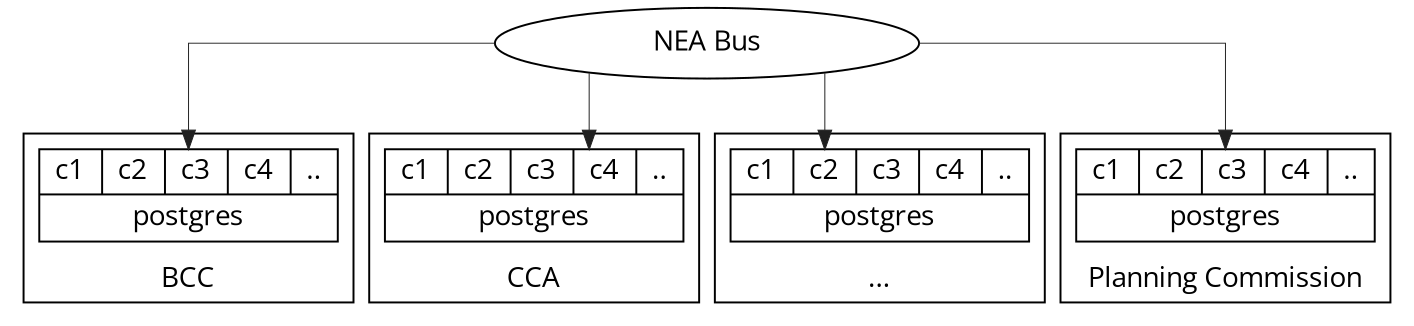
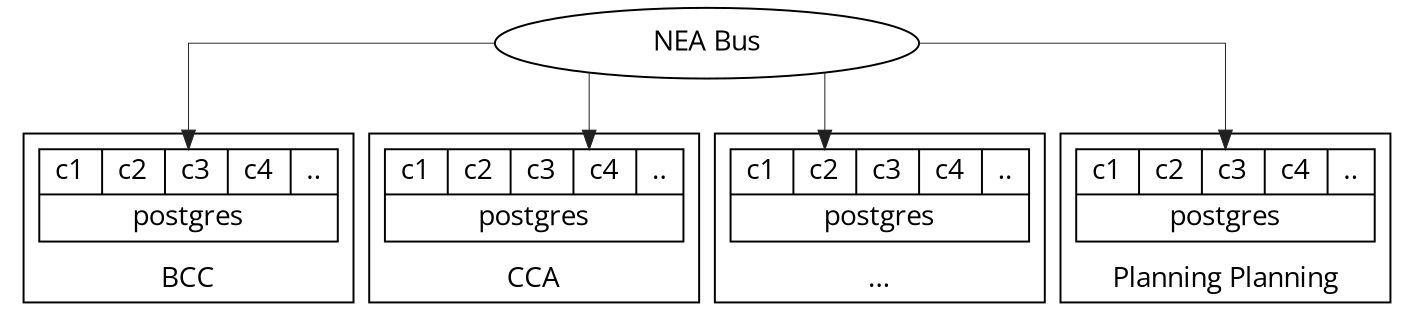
(1225, 280) -> (1225, 280)
